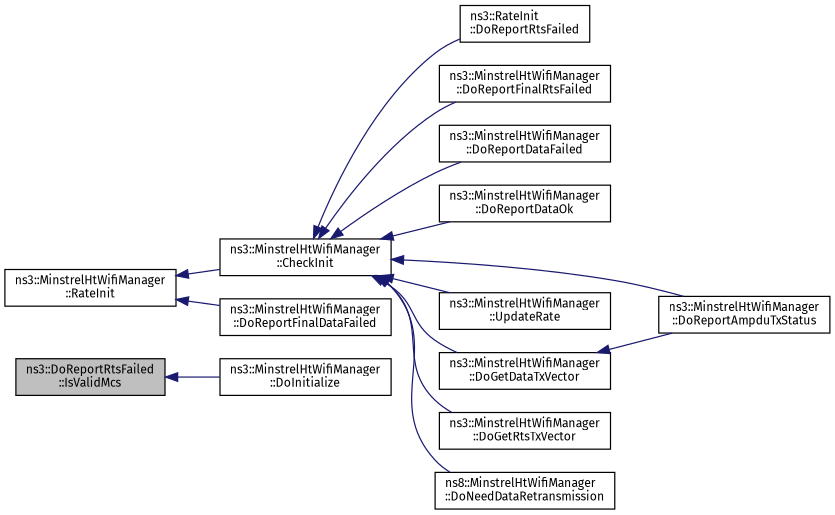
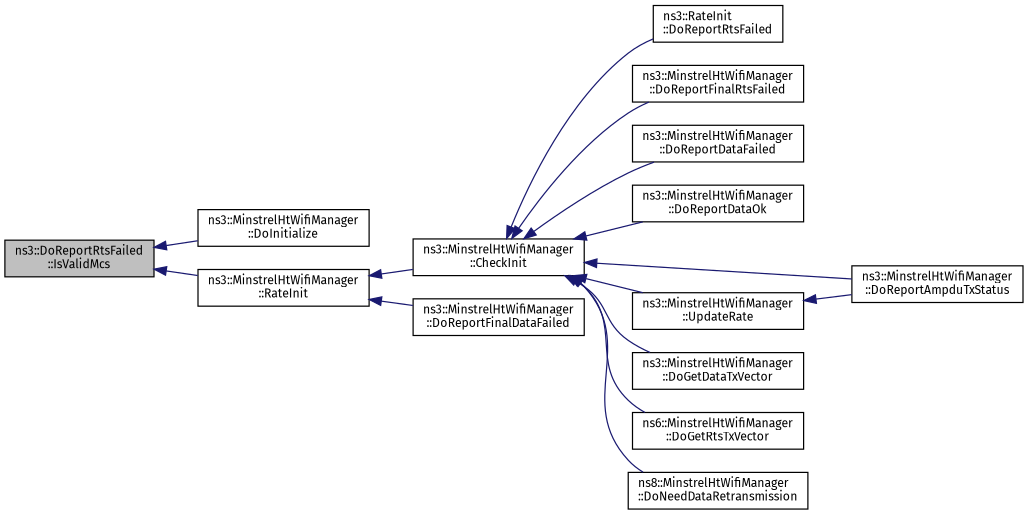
none -> (182, 273)
(641, 341) -> (834, 297)
(525, 431) -> (718, 431)
